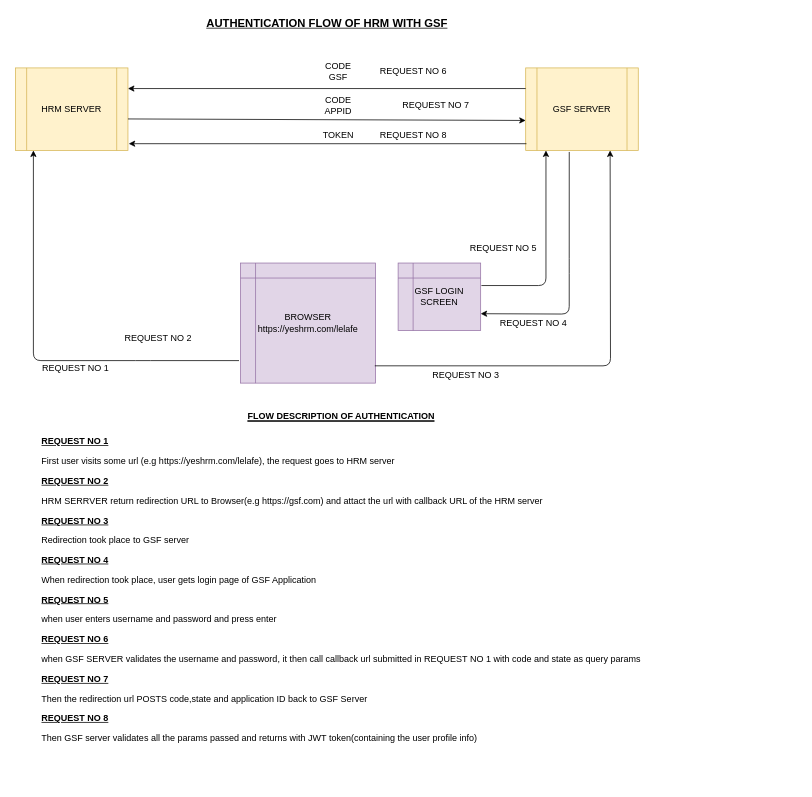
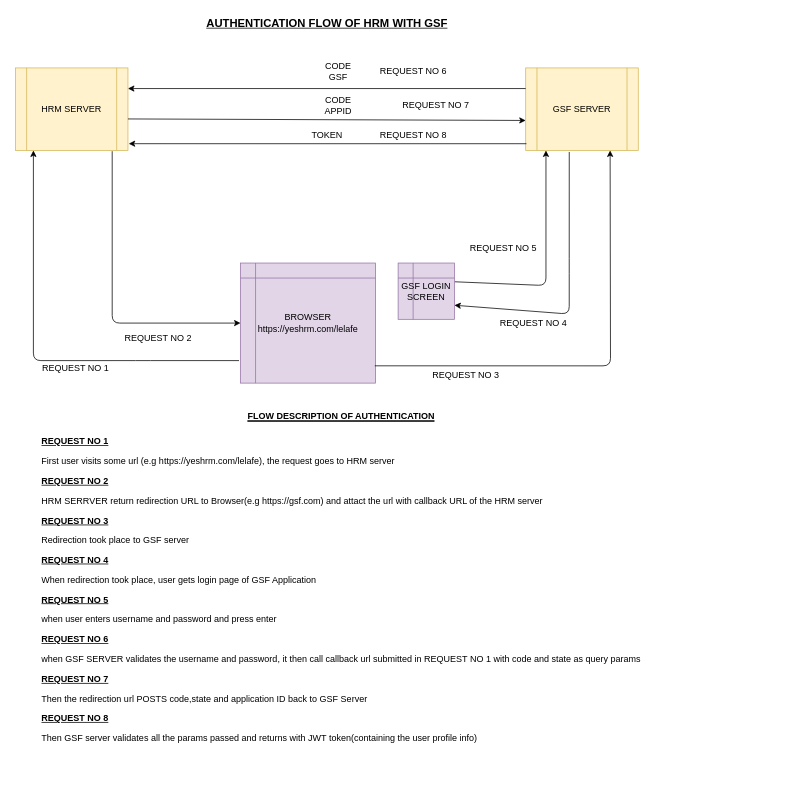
(338, 135) -> (327, 135)
none -> (112, 237)
(439, 297) -> (426, 291)
